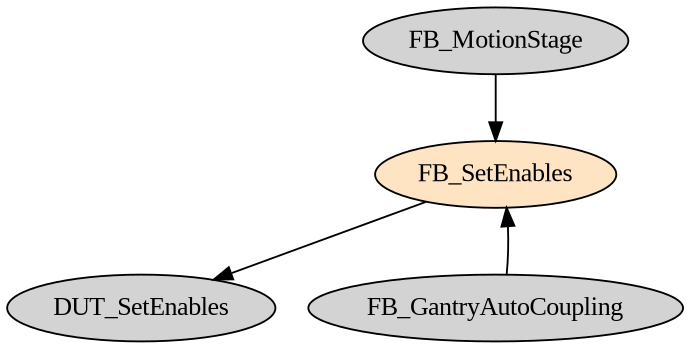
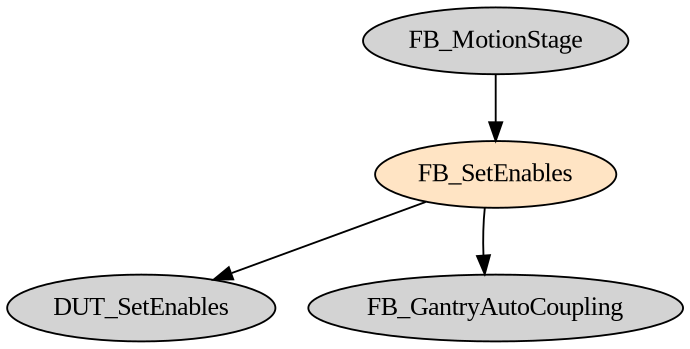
(508, 250) -> (483, 232)
